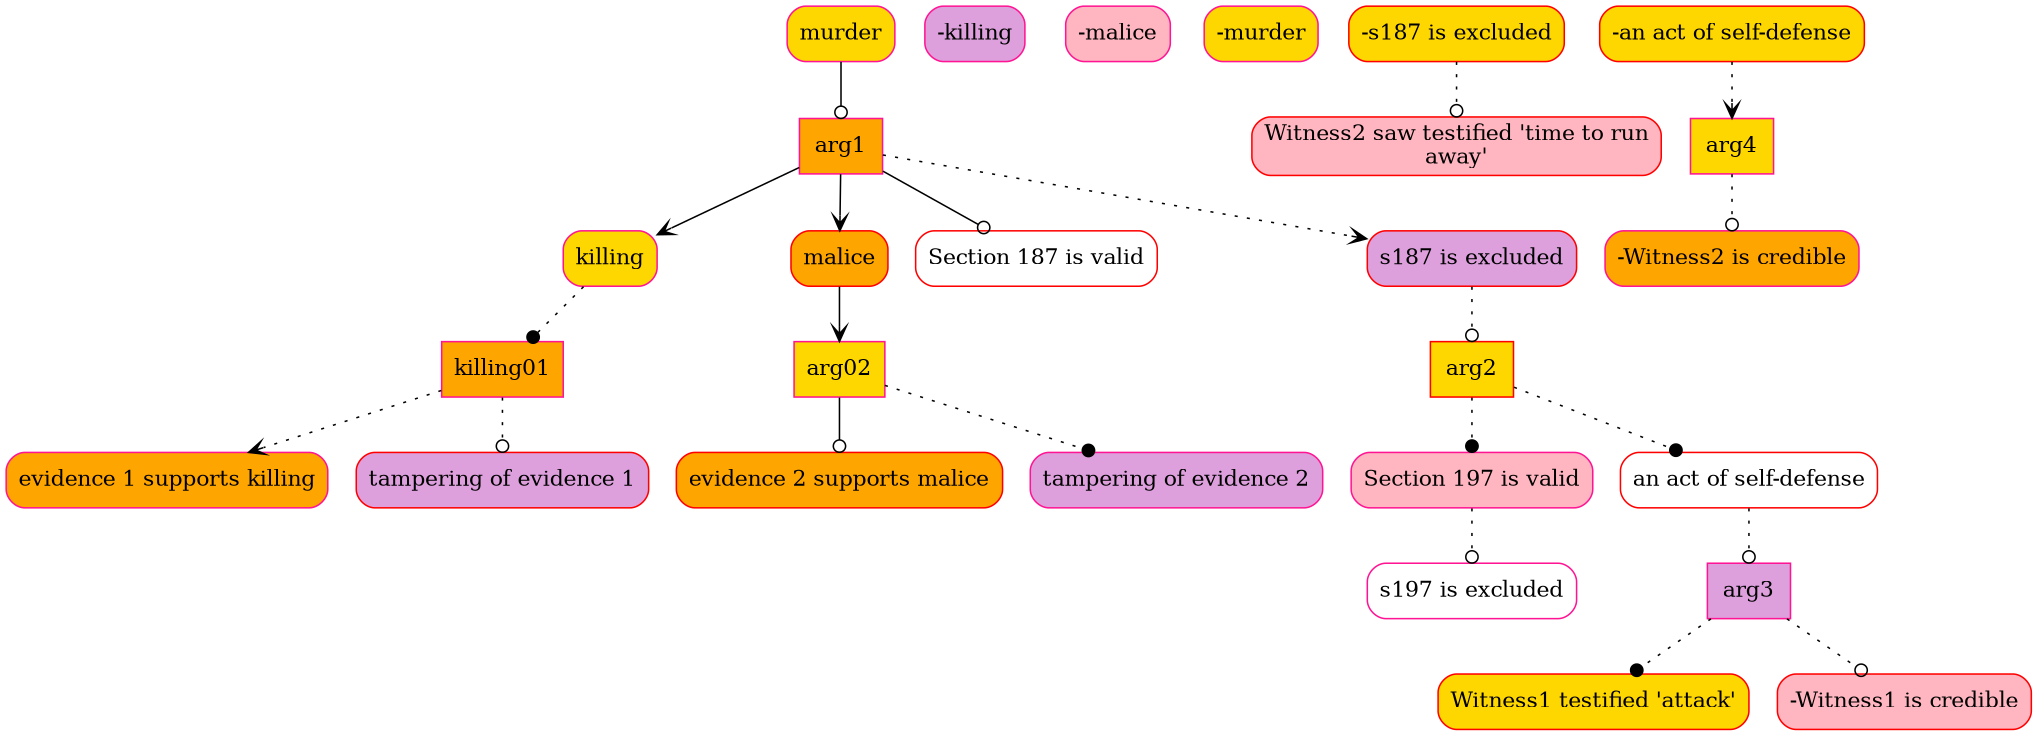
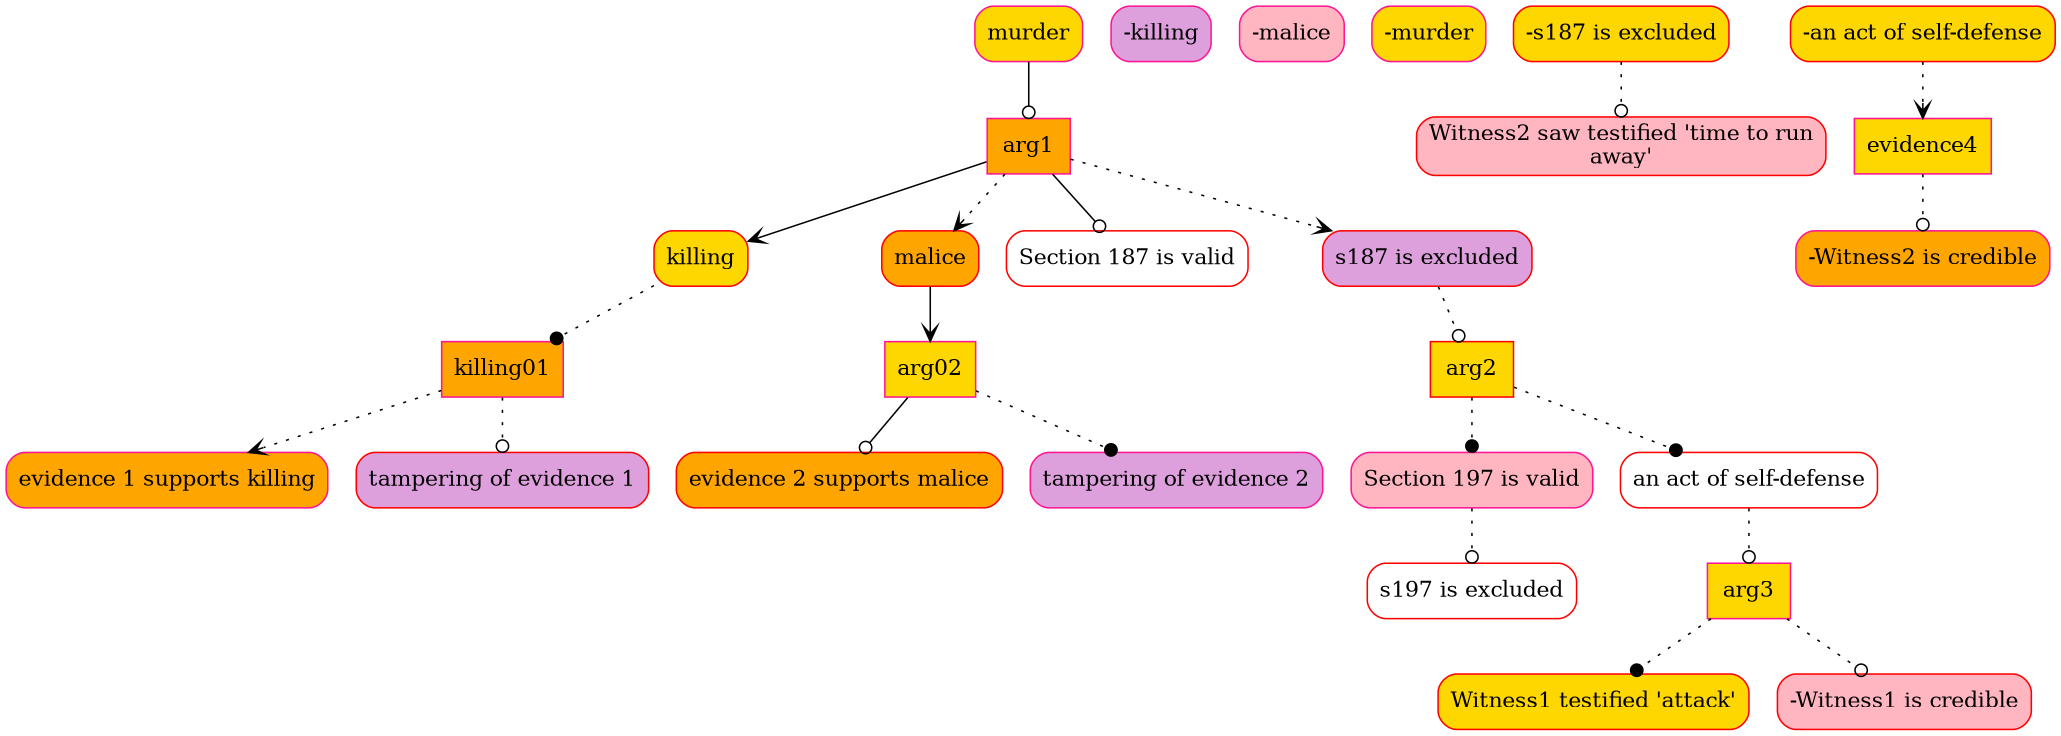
(1732, 146) -> (1923, 146)
(840, 195) -> (985, 197)
(610, 259) -> (701, 259)
(1472, 591) -> (1472, 591)
(1749, 591) -> (1749, 591)
